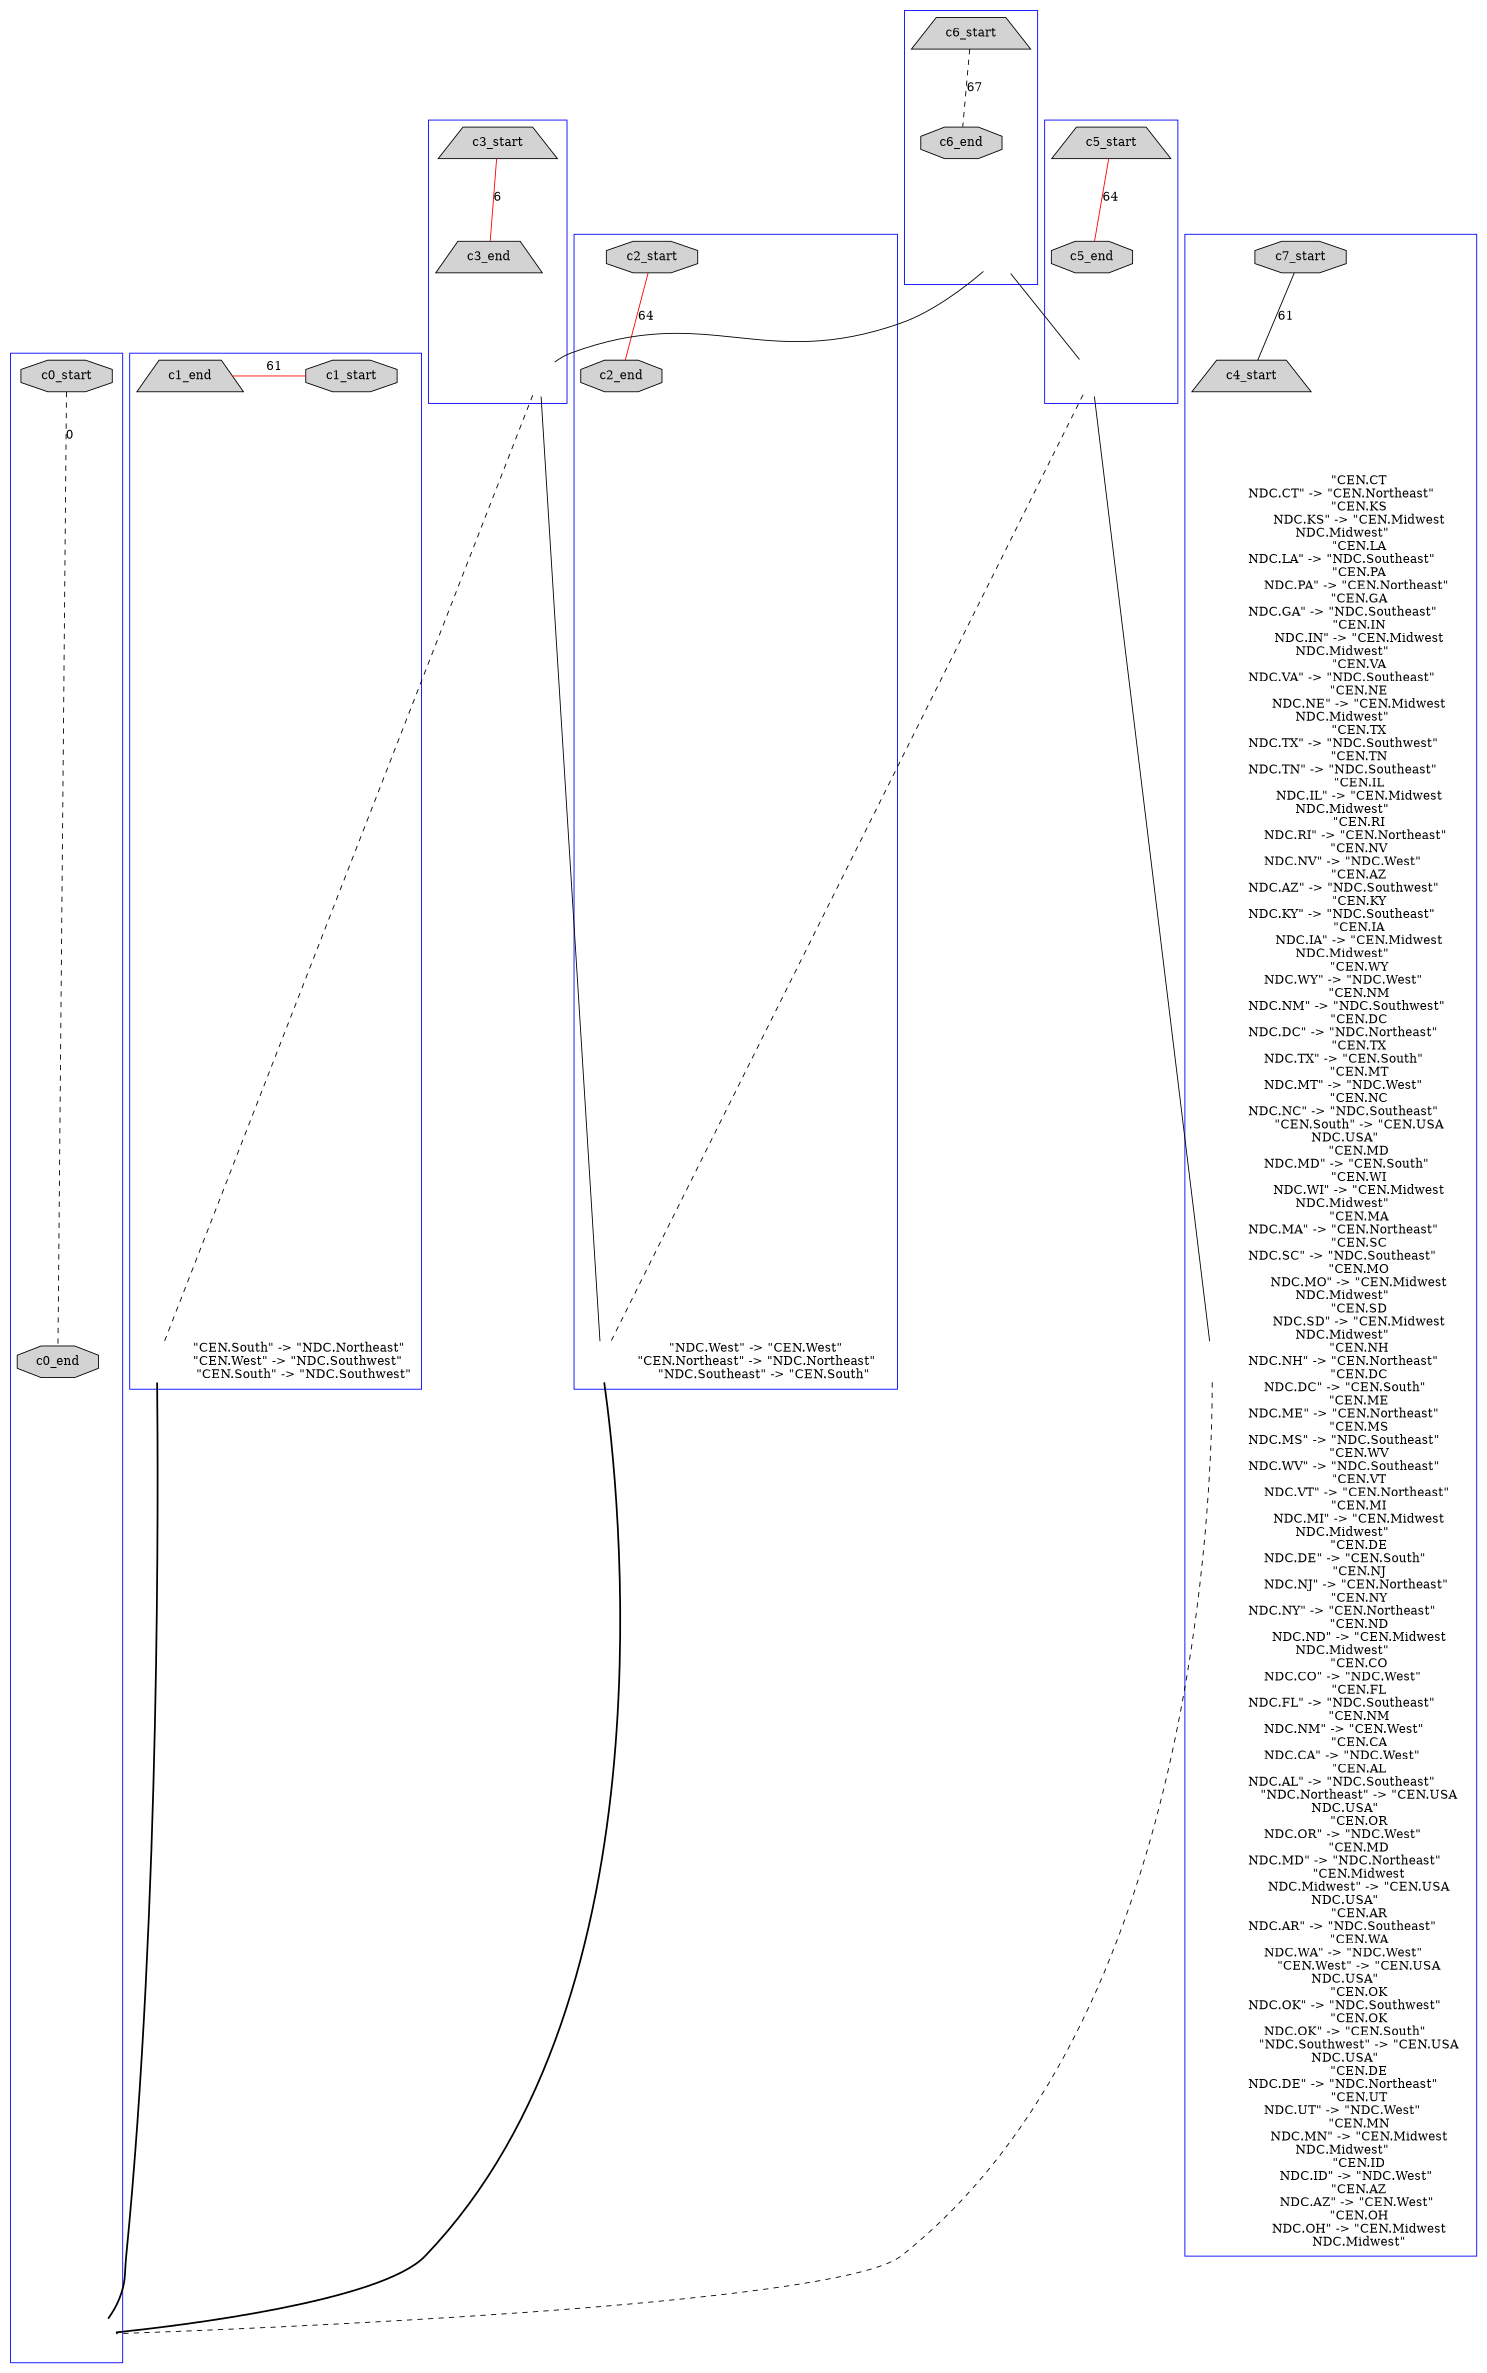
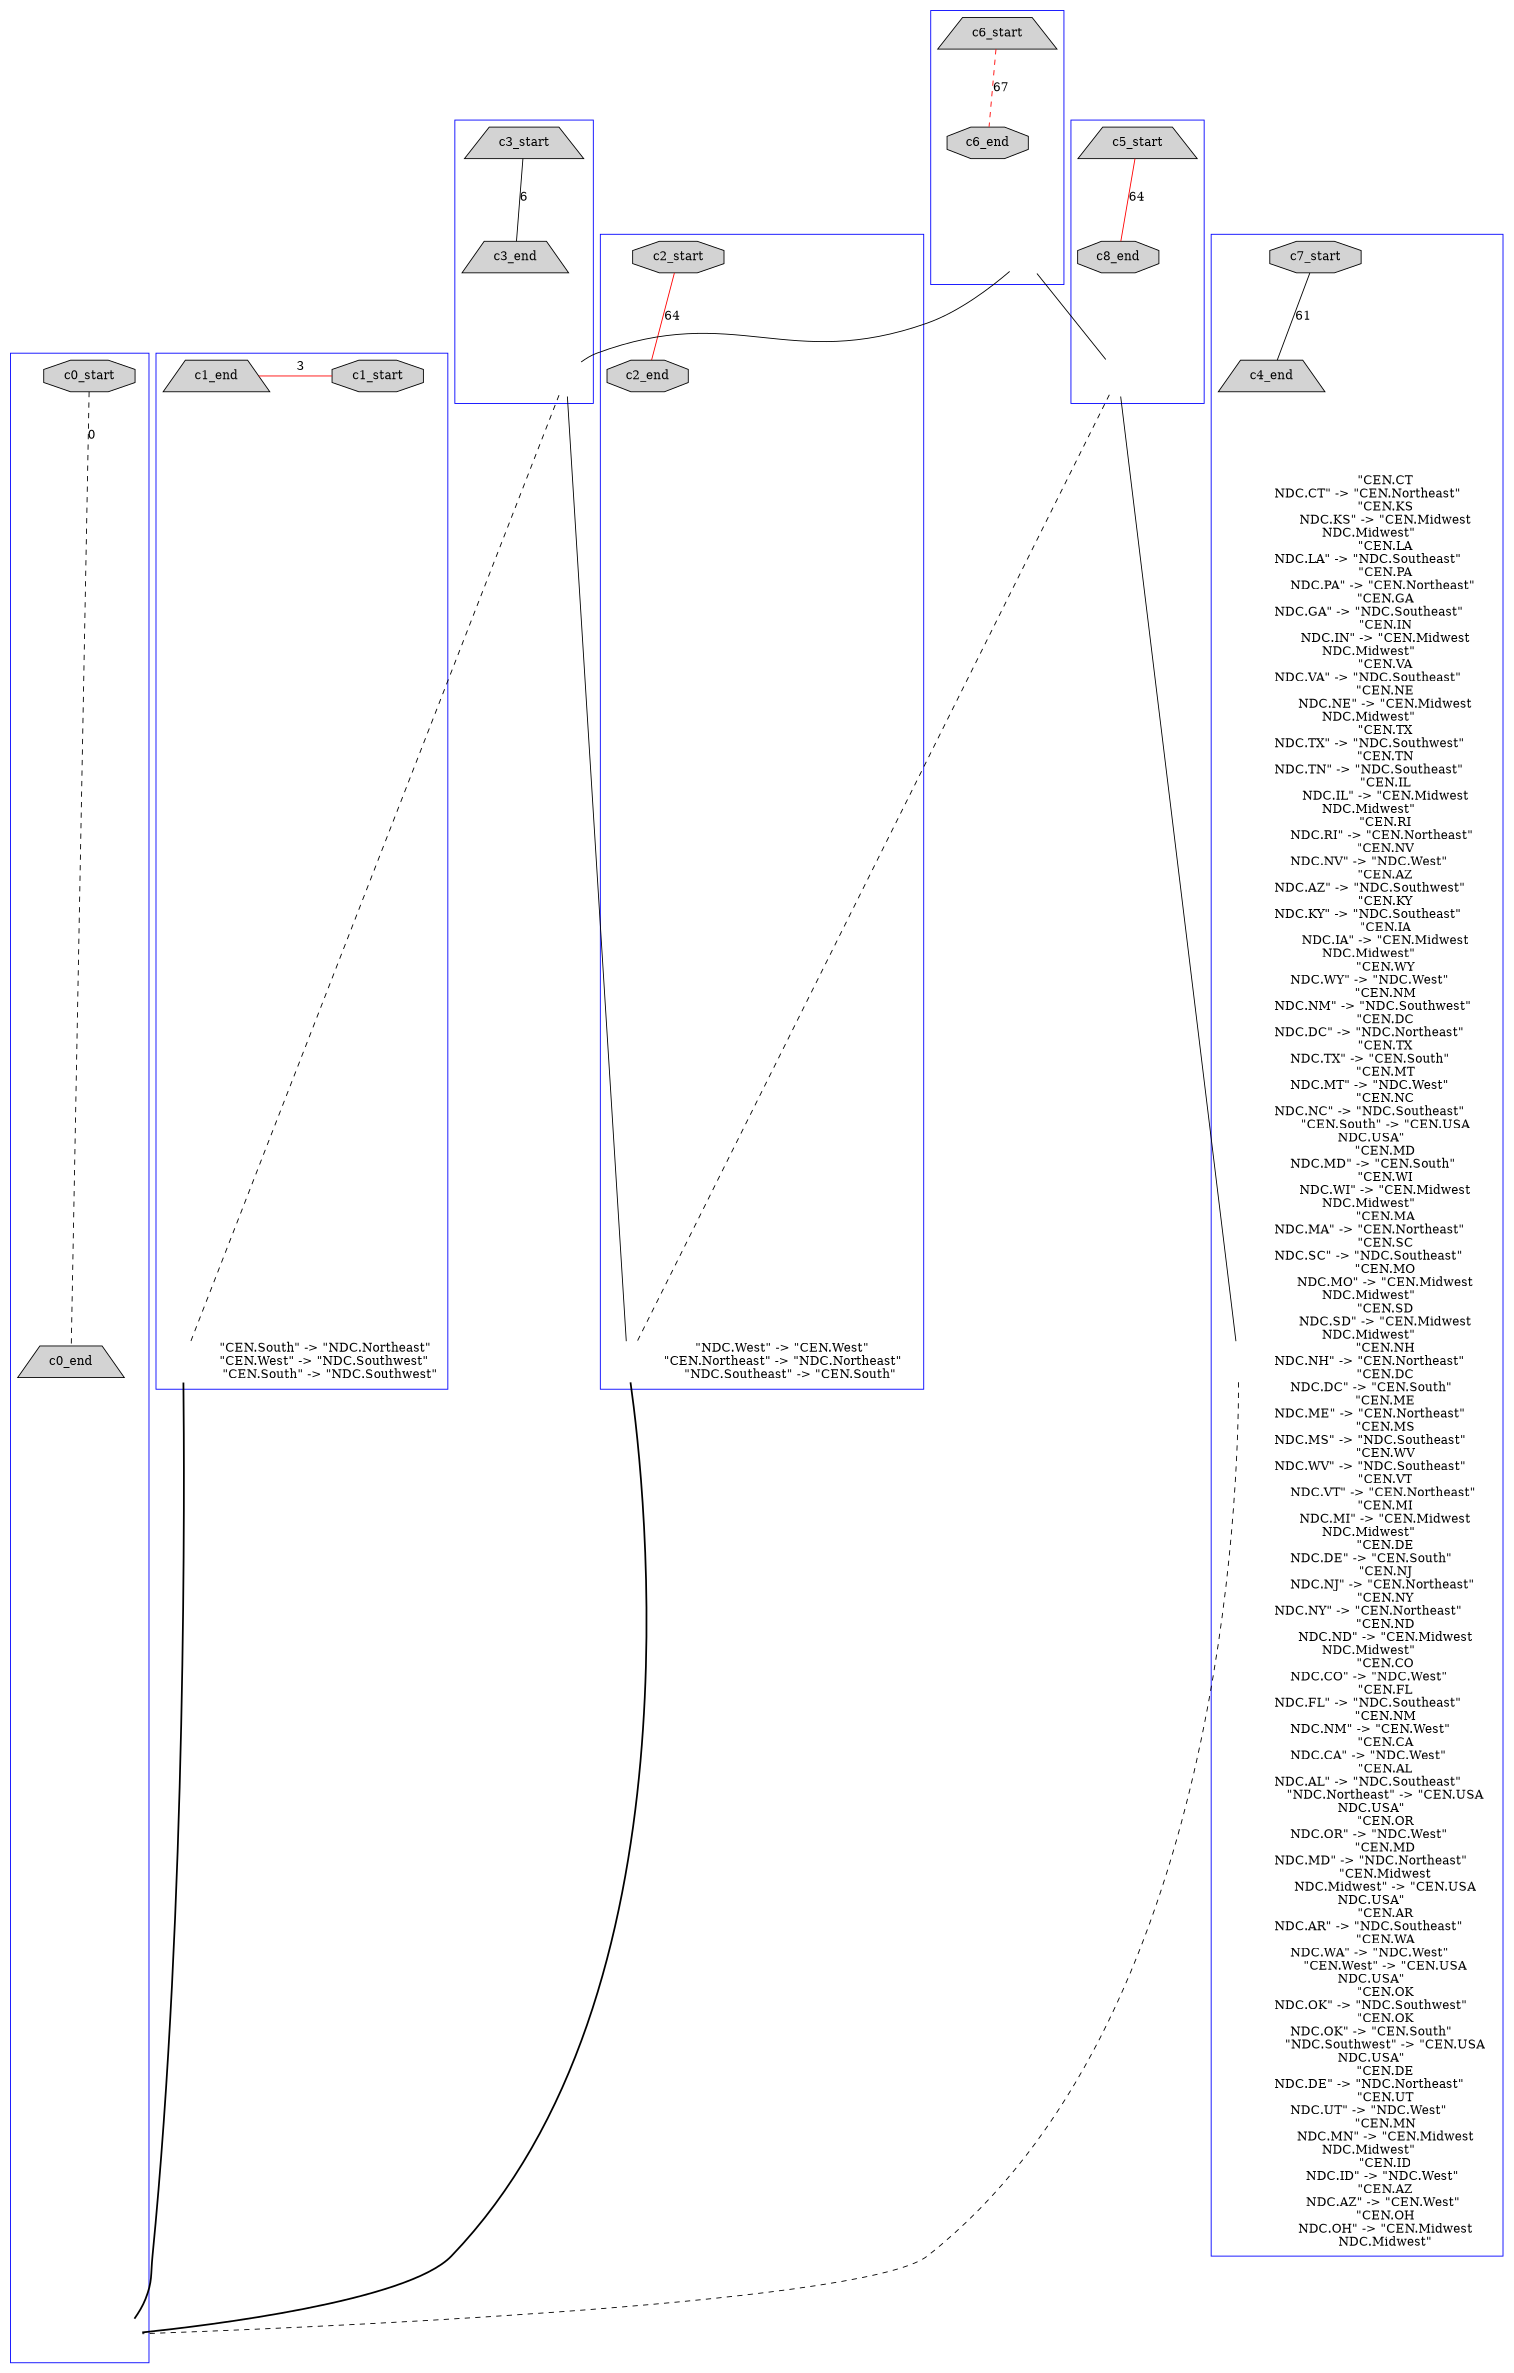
(966, 88) -> (993, 88)
(493, 200) -> (520, 200)
(1092, 257) -> (1118, 257)
(275, 367) -> (301, 367)
(1251, 376) -> (1272, 376)
(58, 1362) -> (71, 1362)
